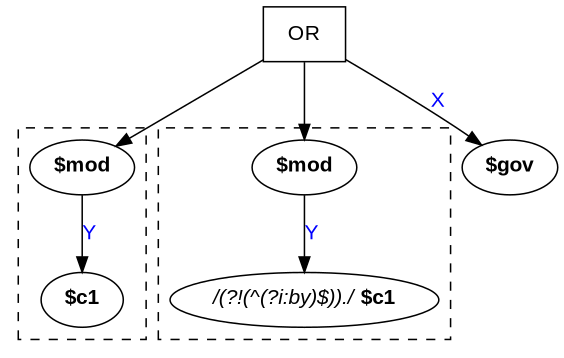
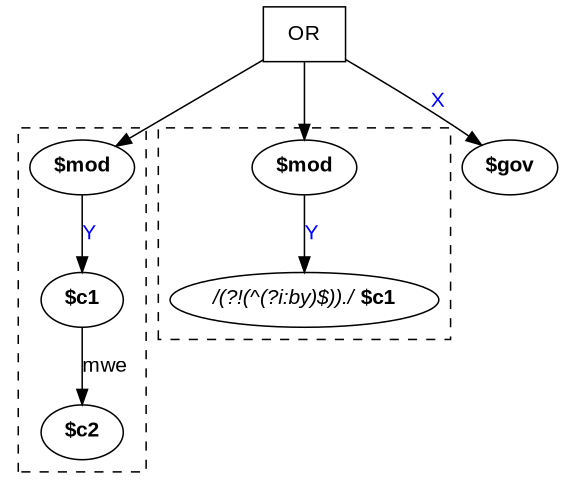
none -> (82, 432)
